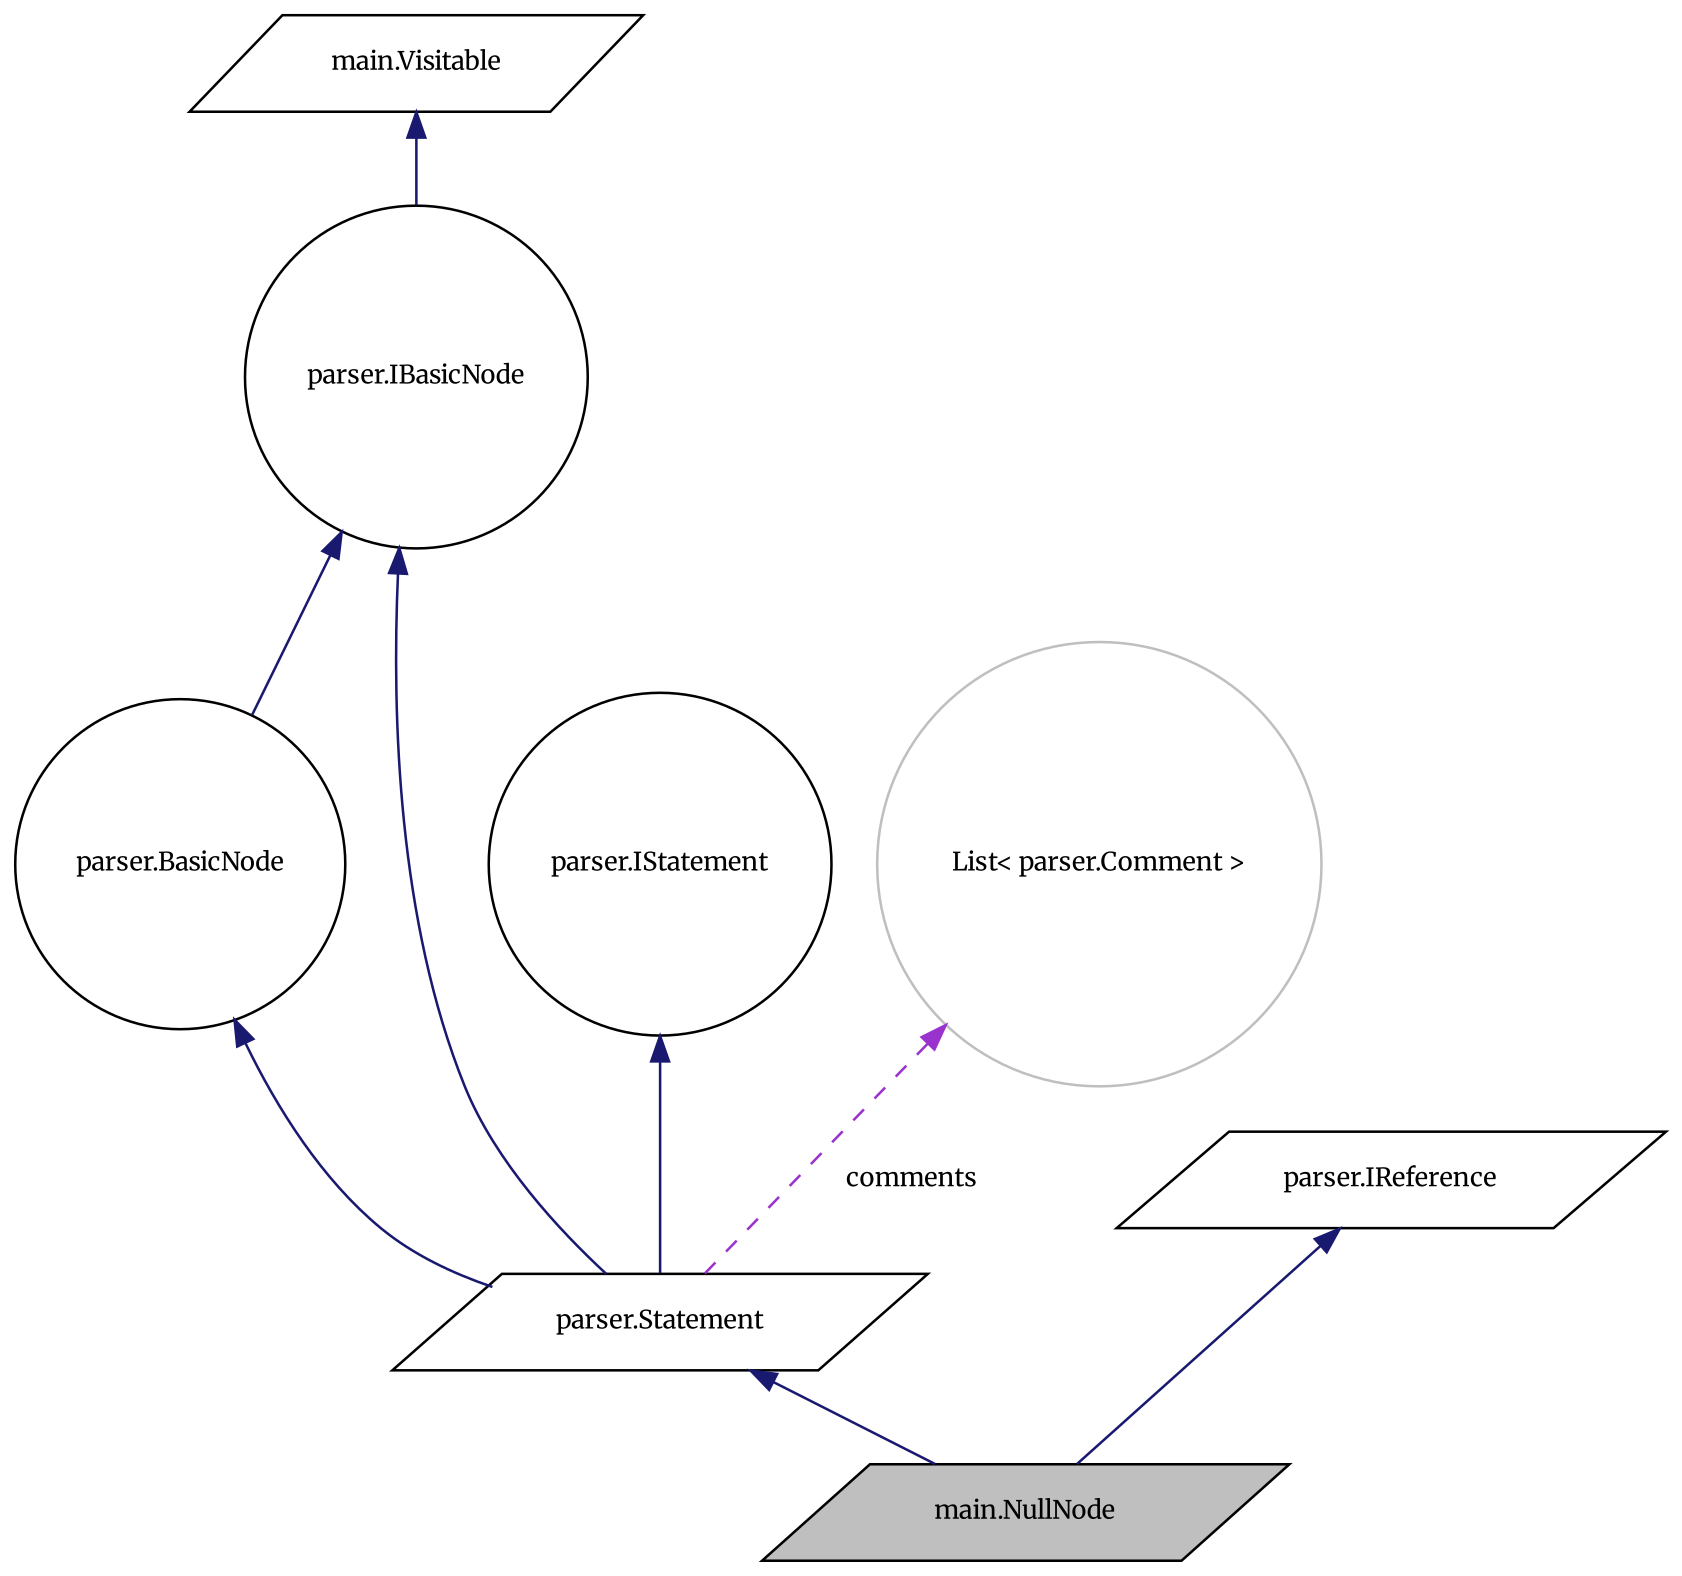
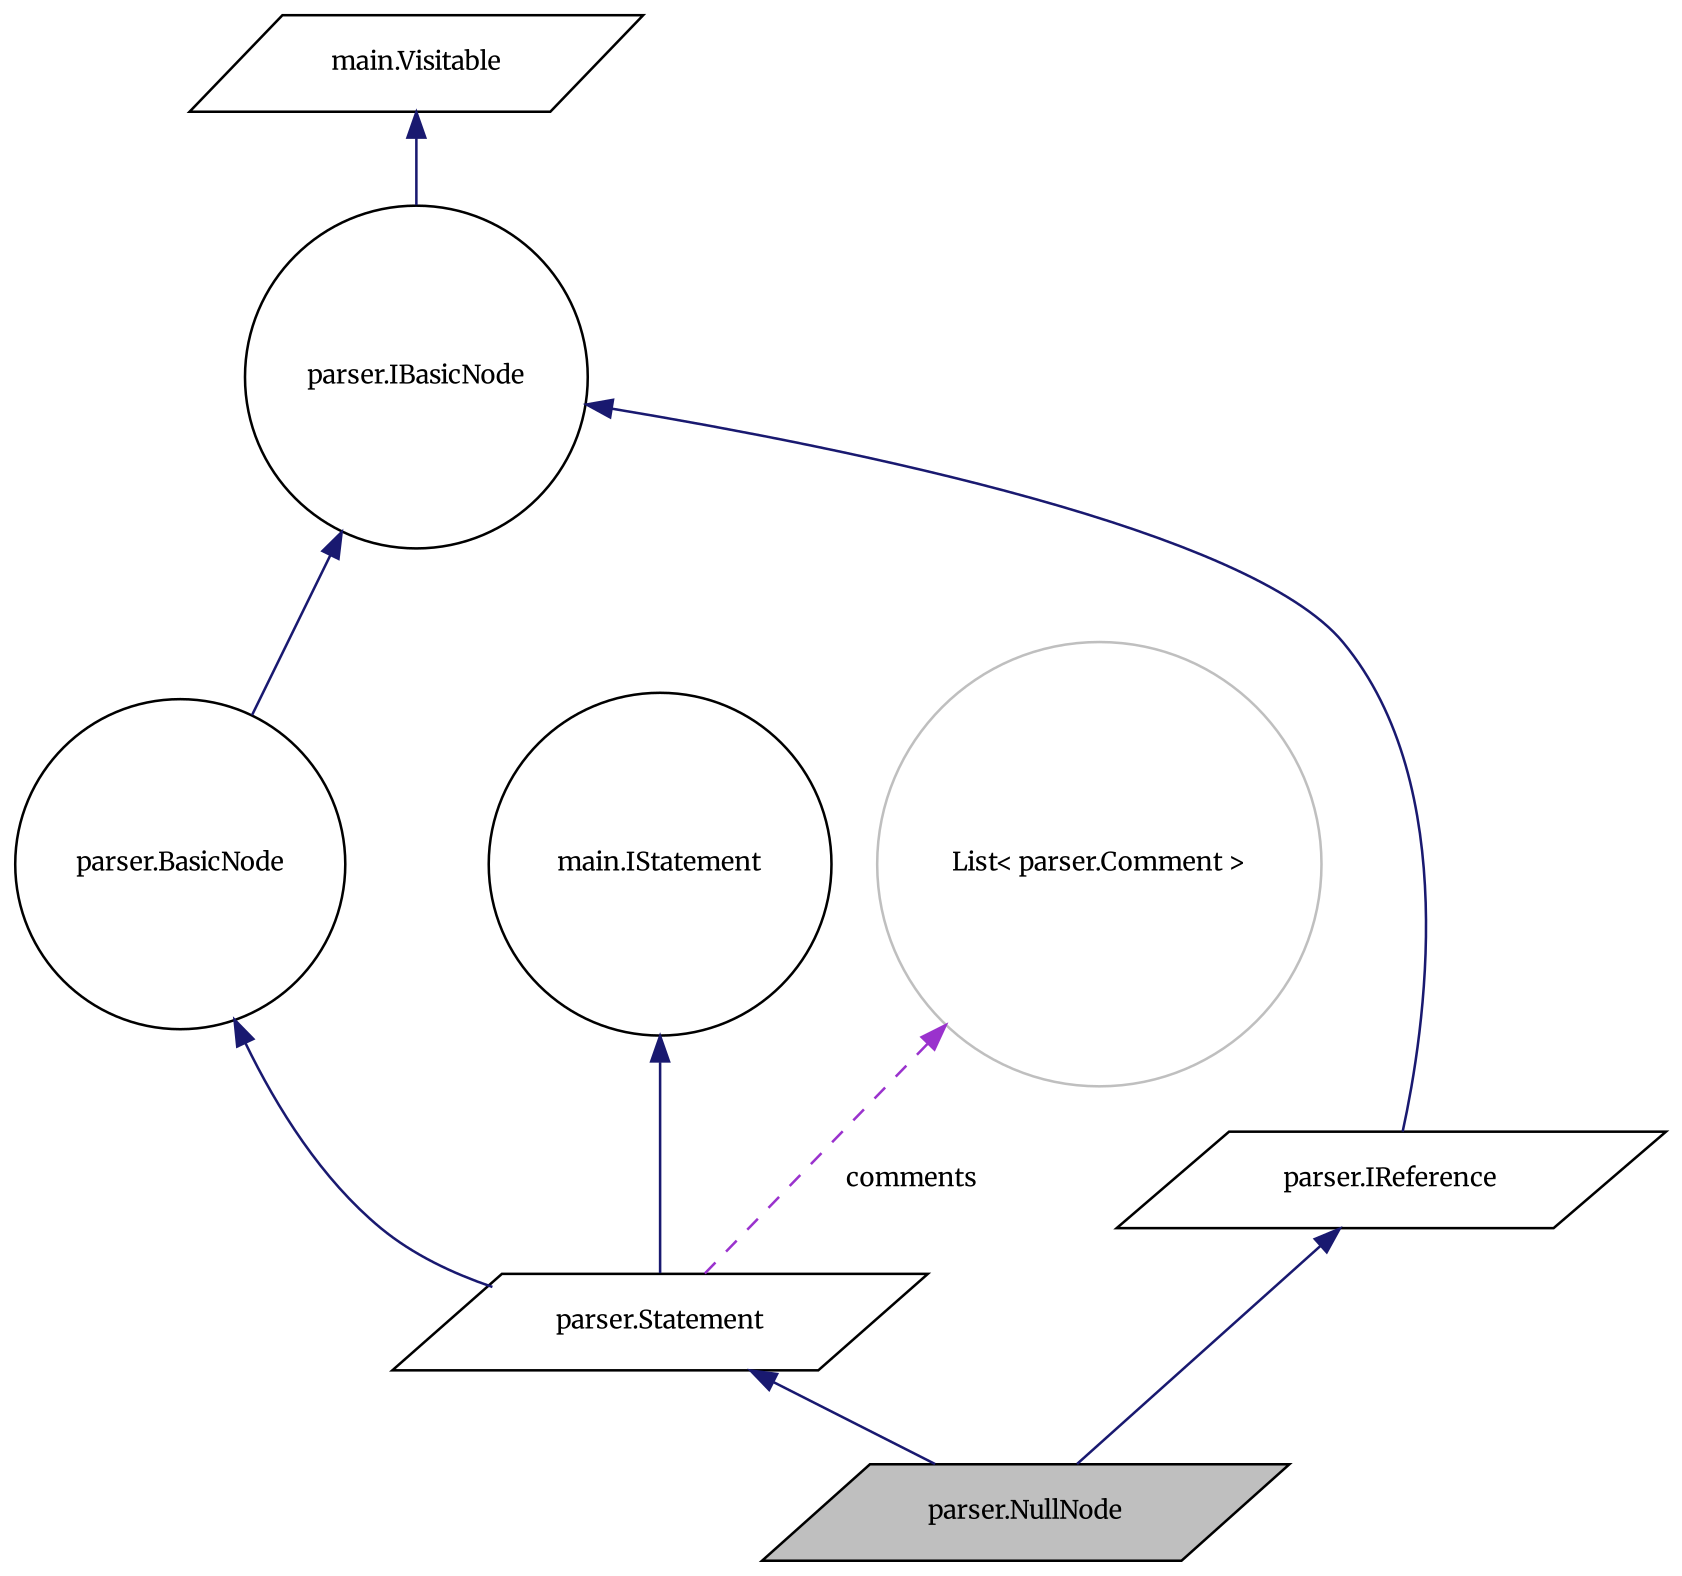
(660, 864) -> (660, 864)
(424, 950) -> (1232, 569)
(1026, 1513) -> (1026, 1513)
